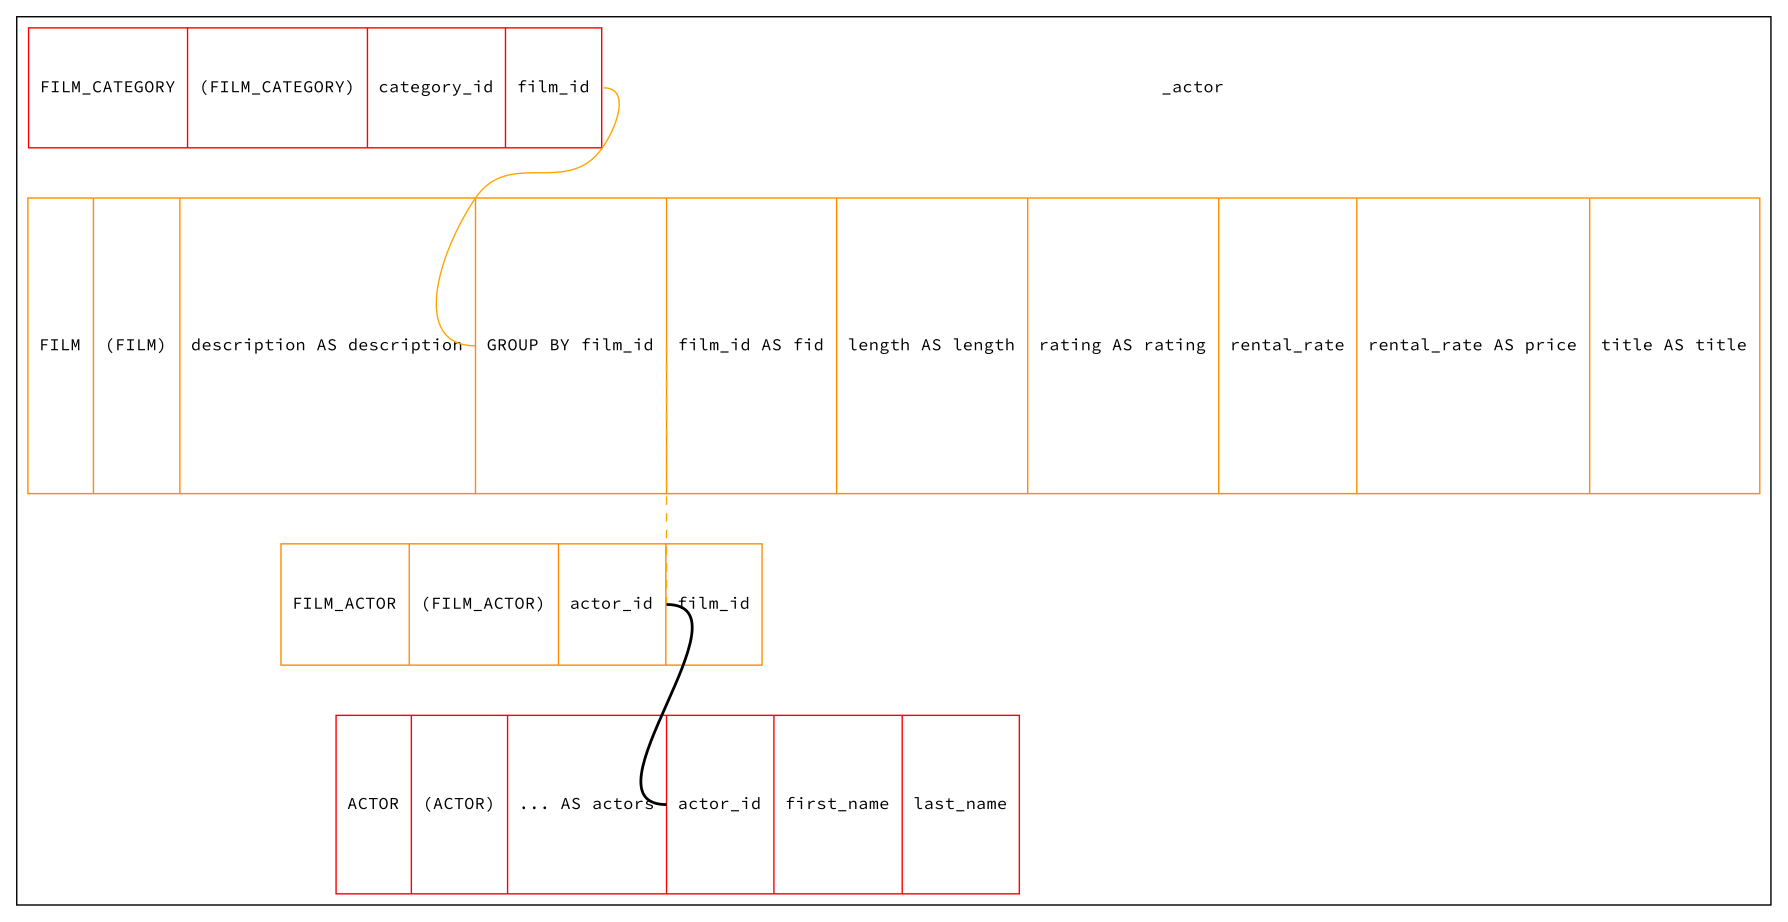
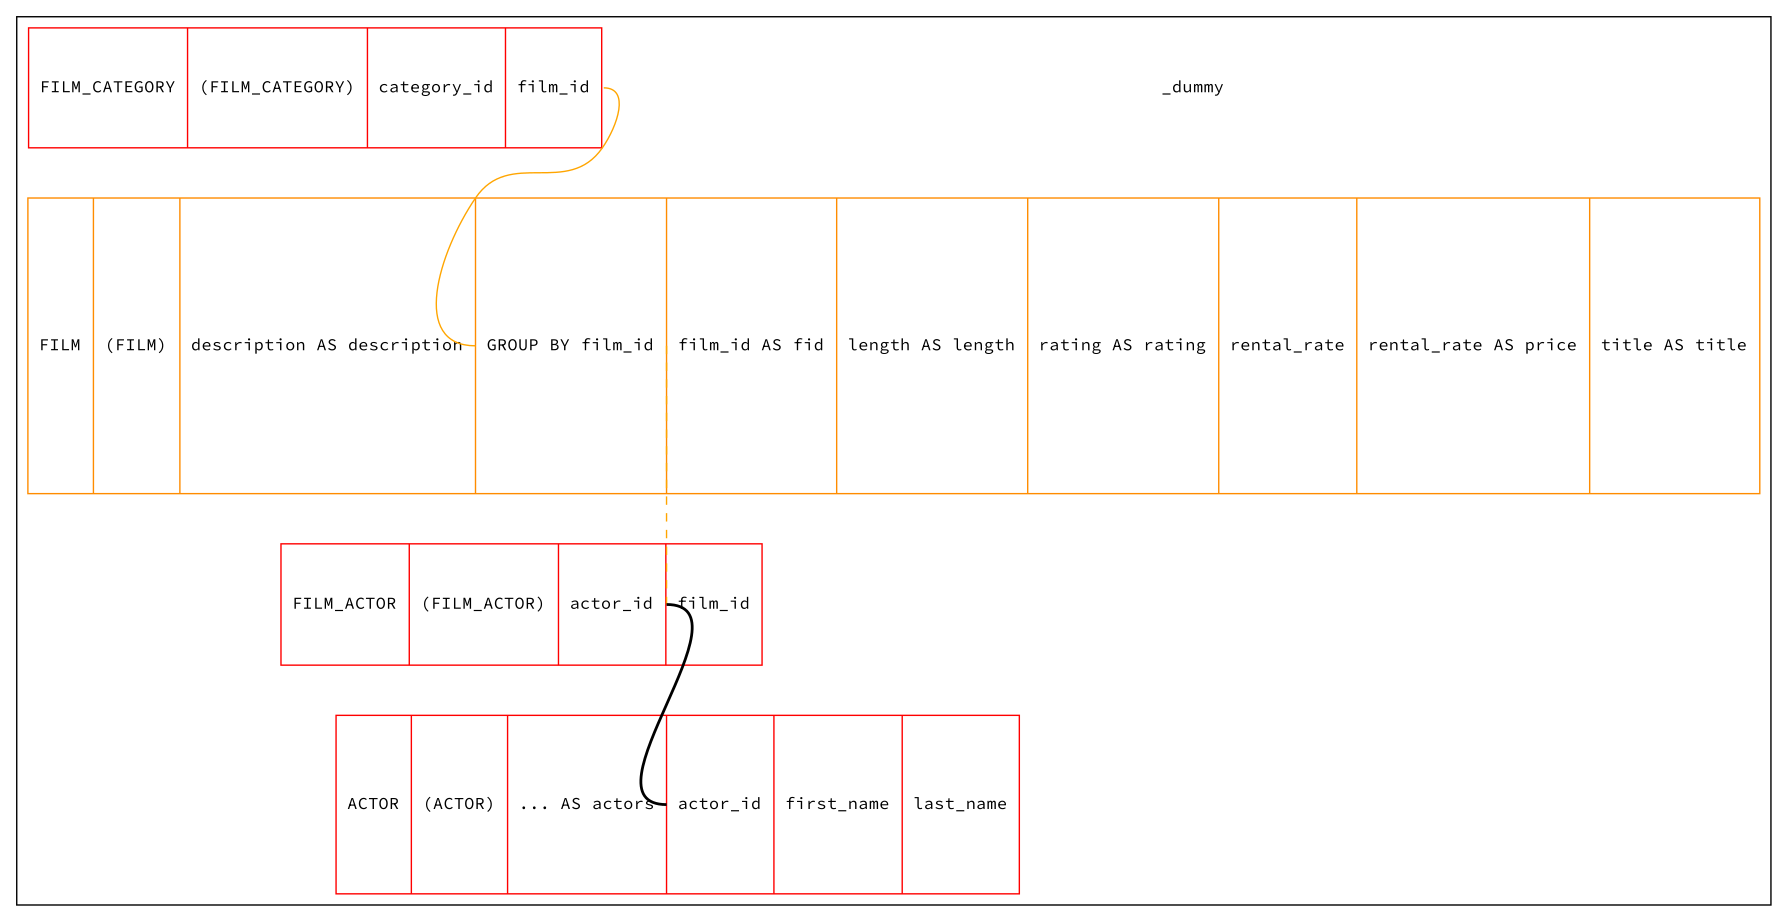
(1194, 88) -> (1194, 88)
(522, 604) -> (522, 604)
